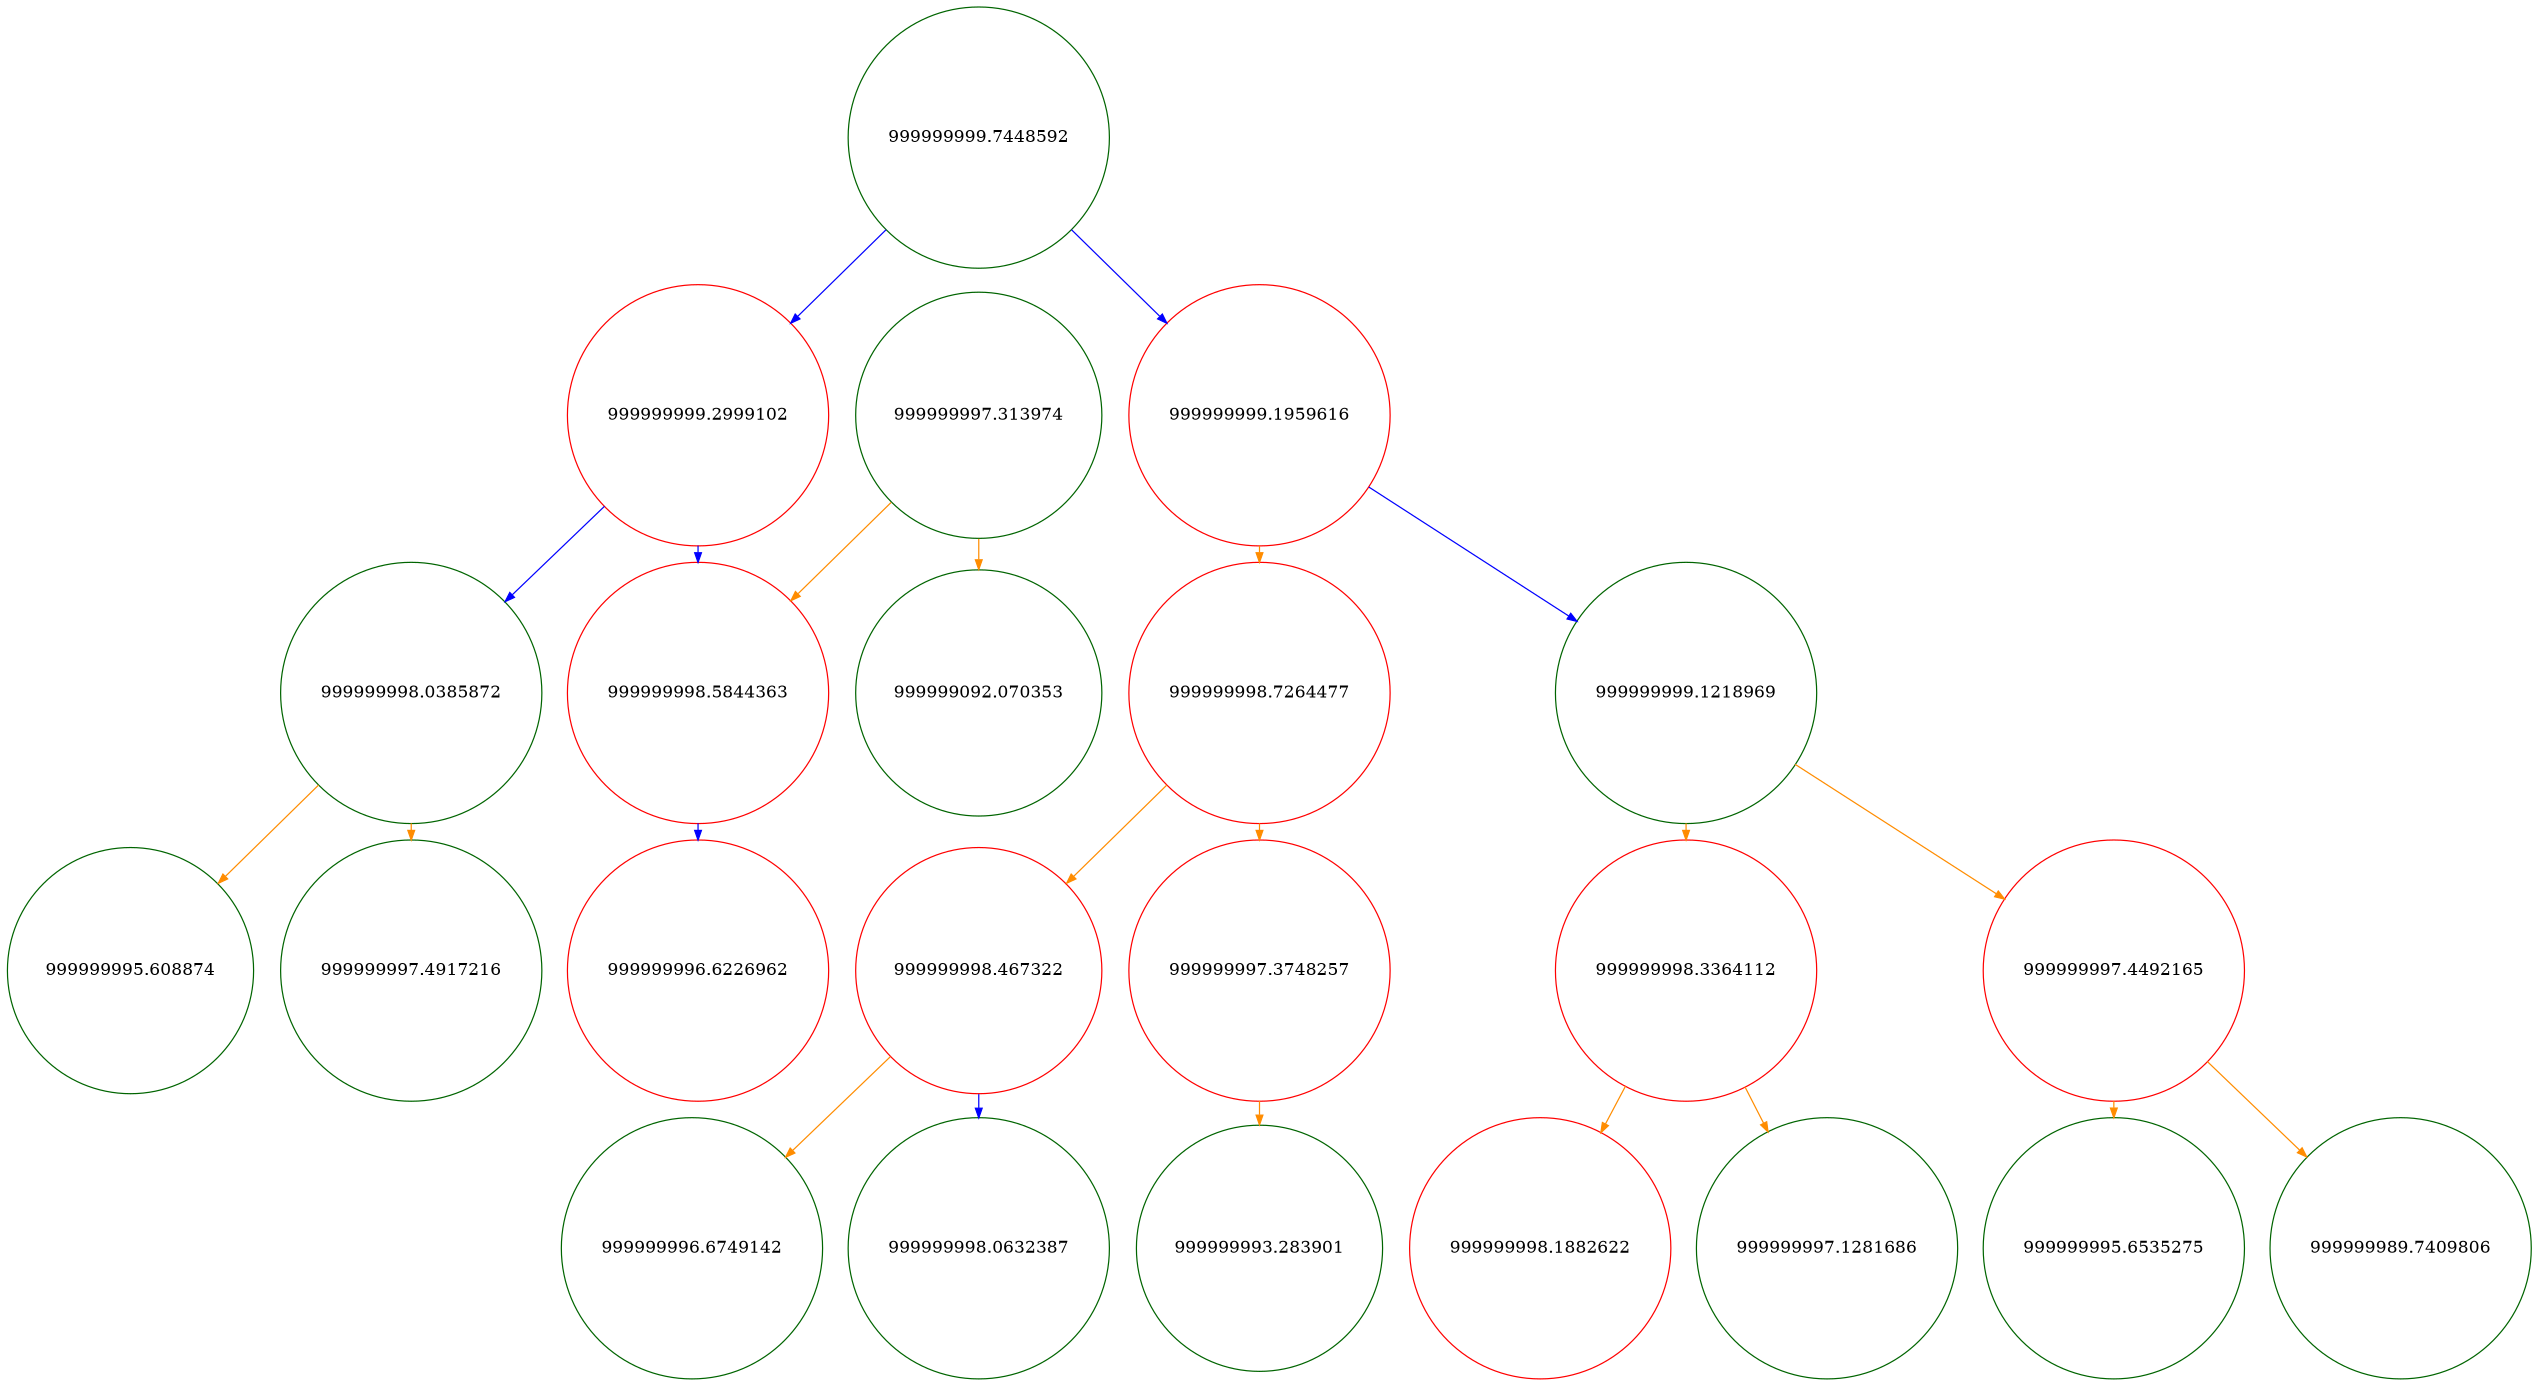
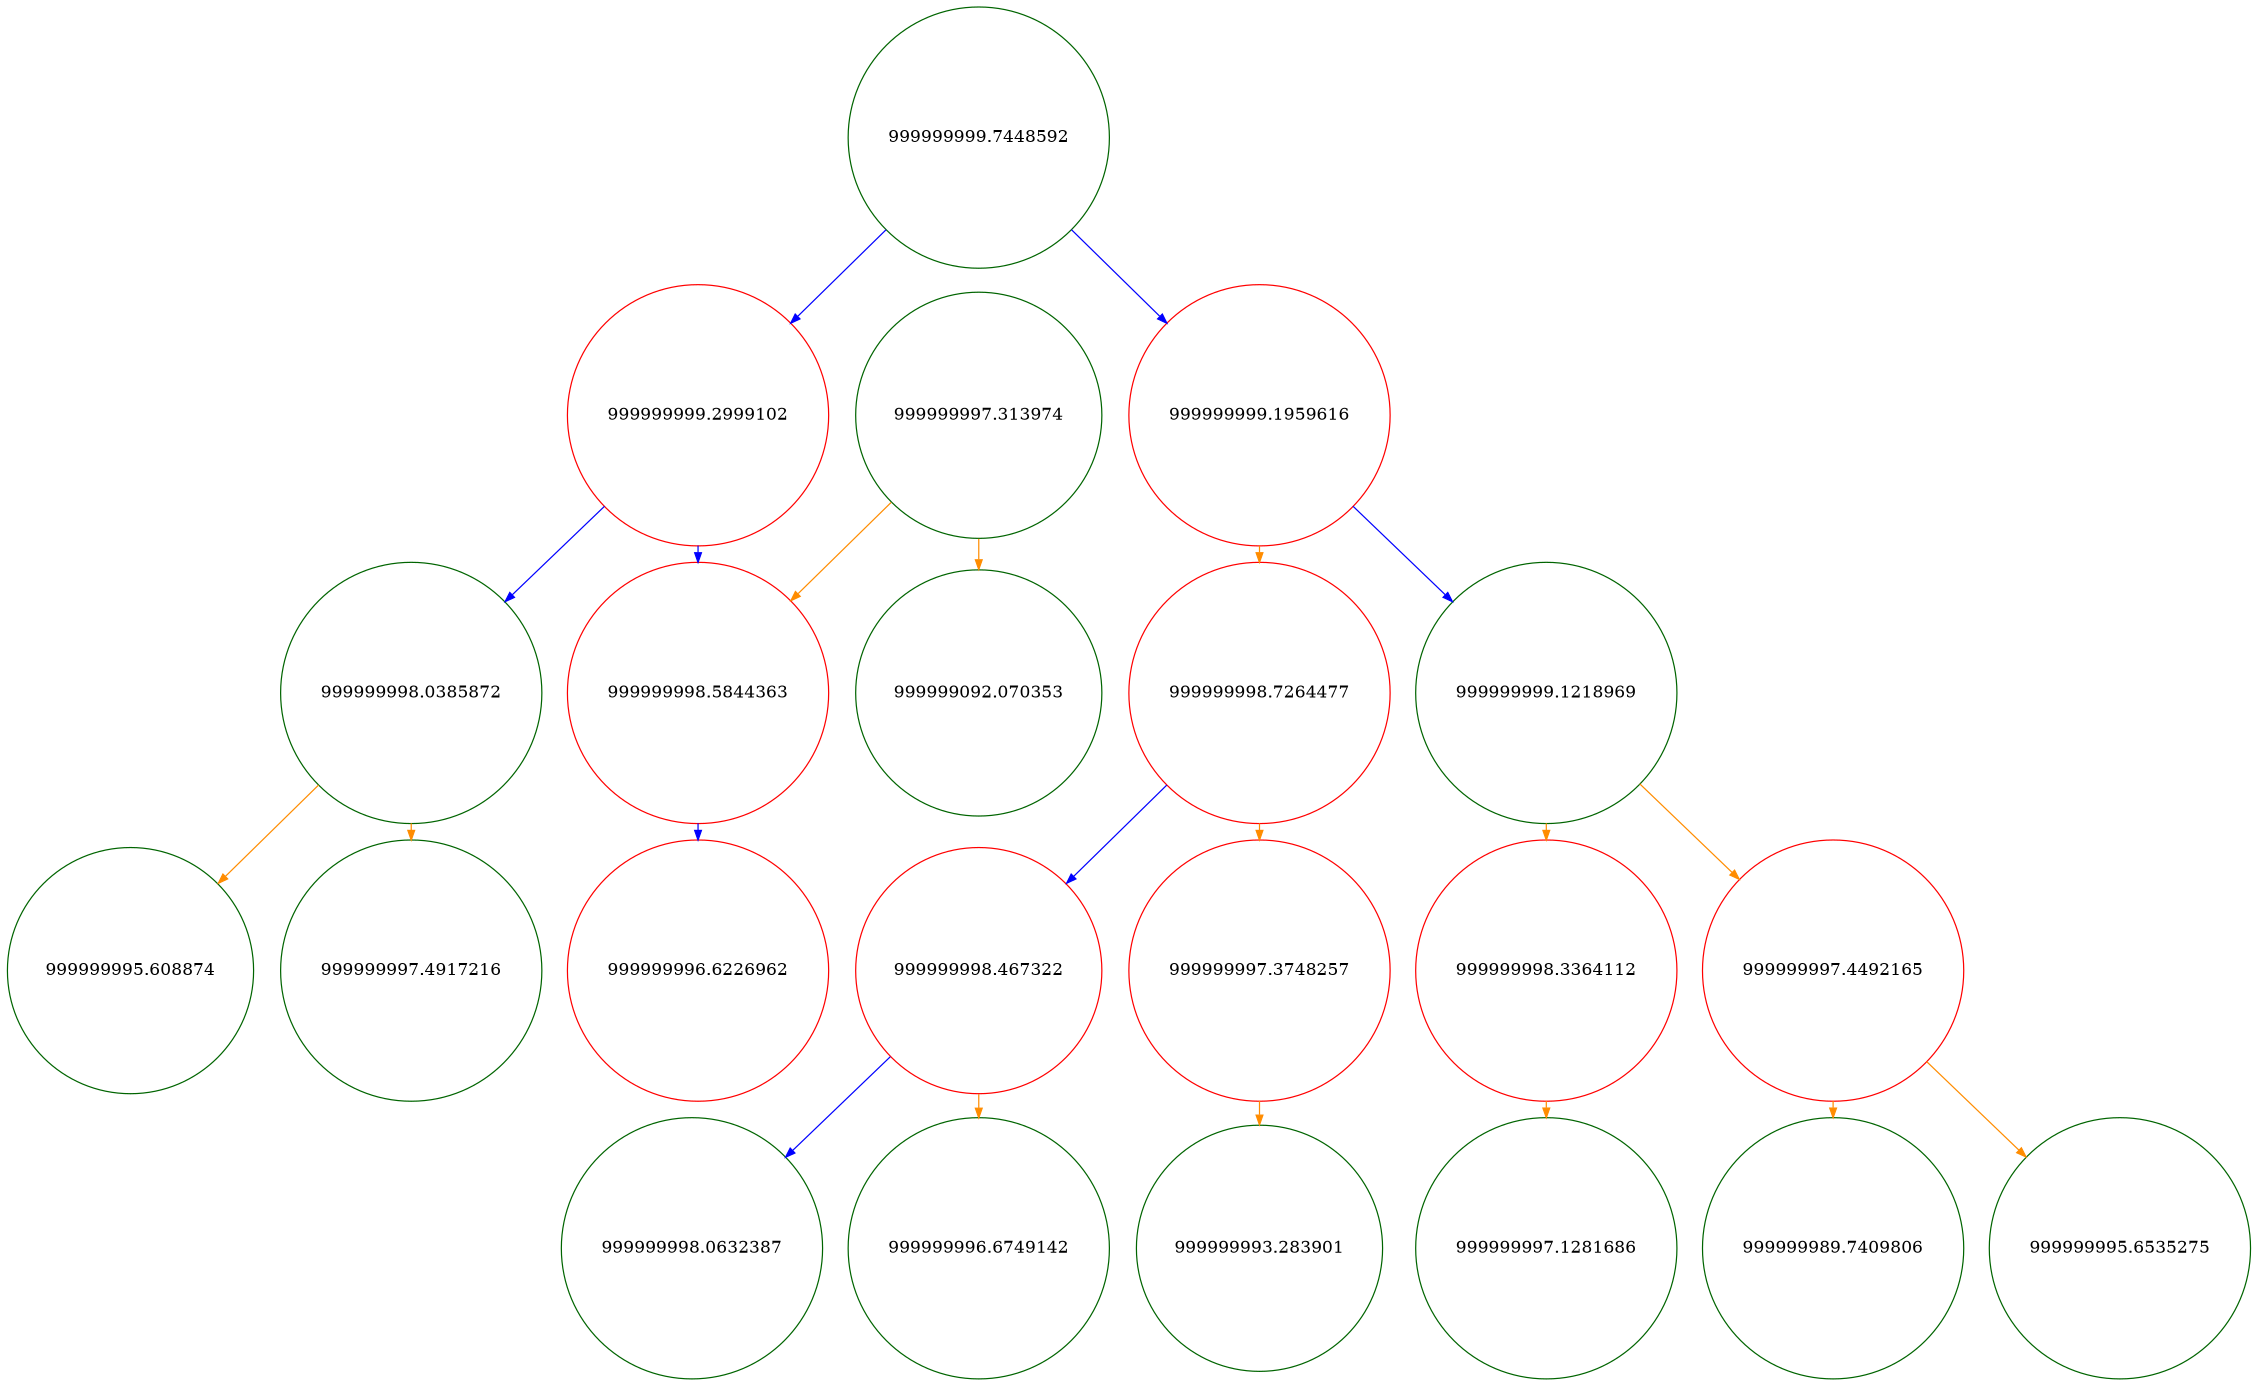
(1120, 831) -> (1120, 831)
(1540, 1248) -> none
